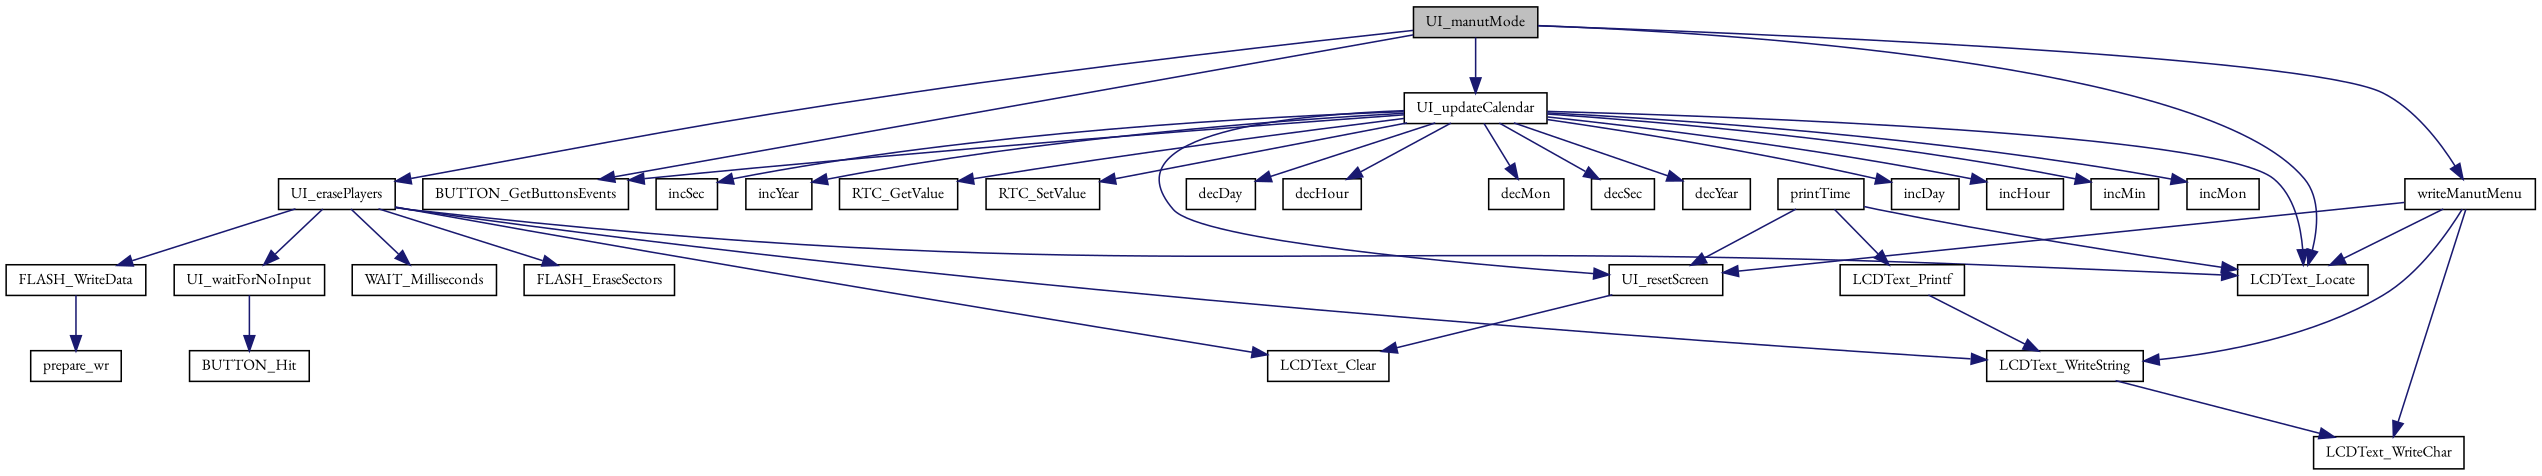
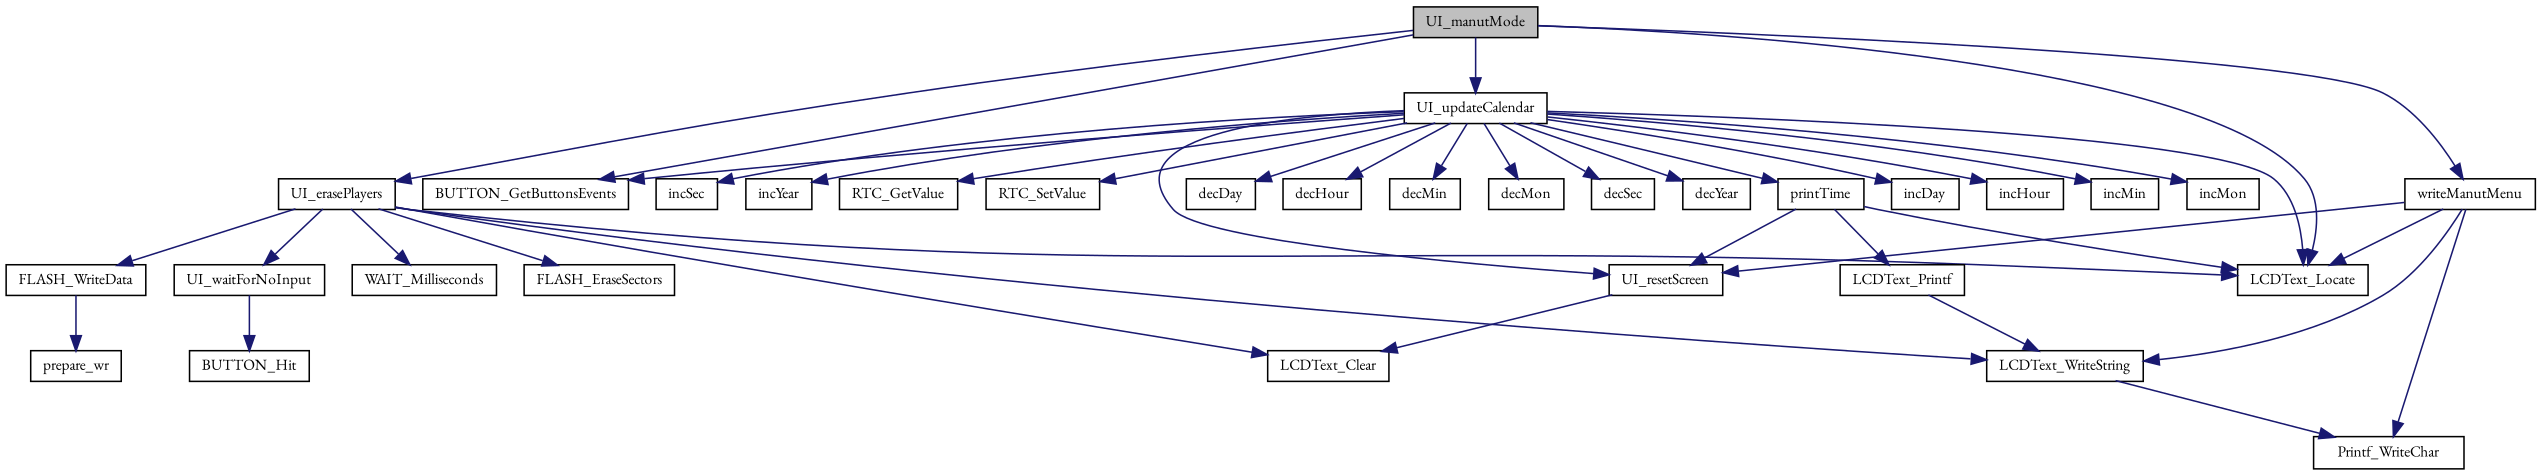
none -> (1647, 151)
none -> (1425, 194)
(2389, 453) -> (2389, 453)
